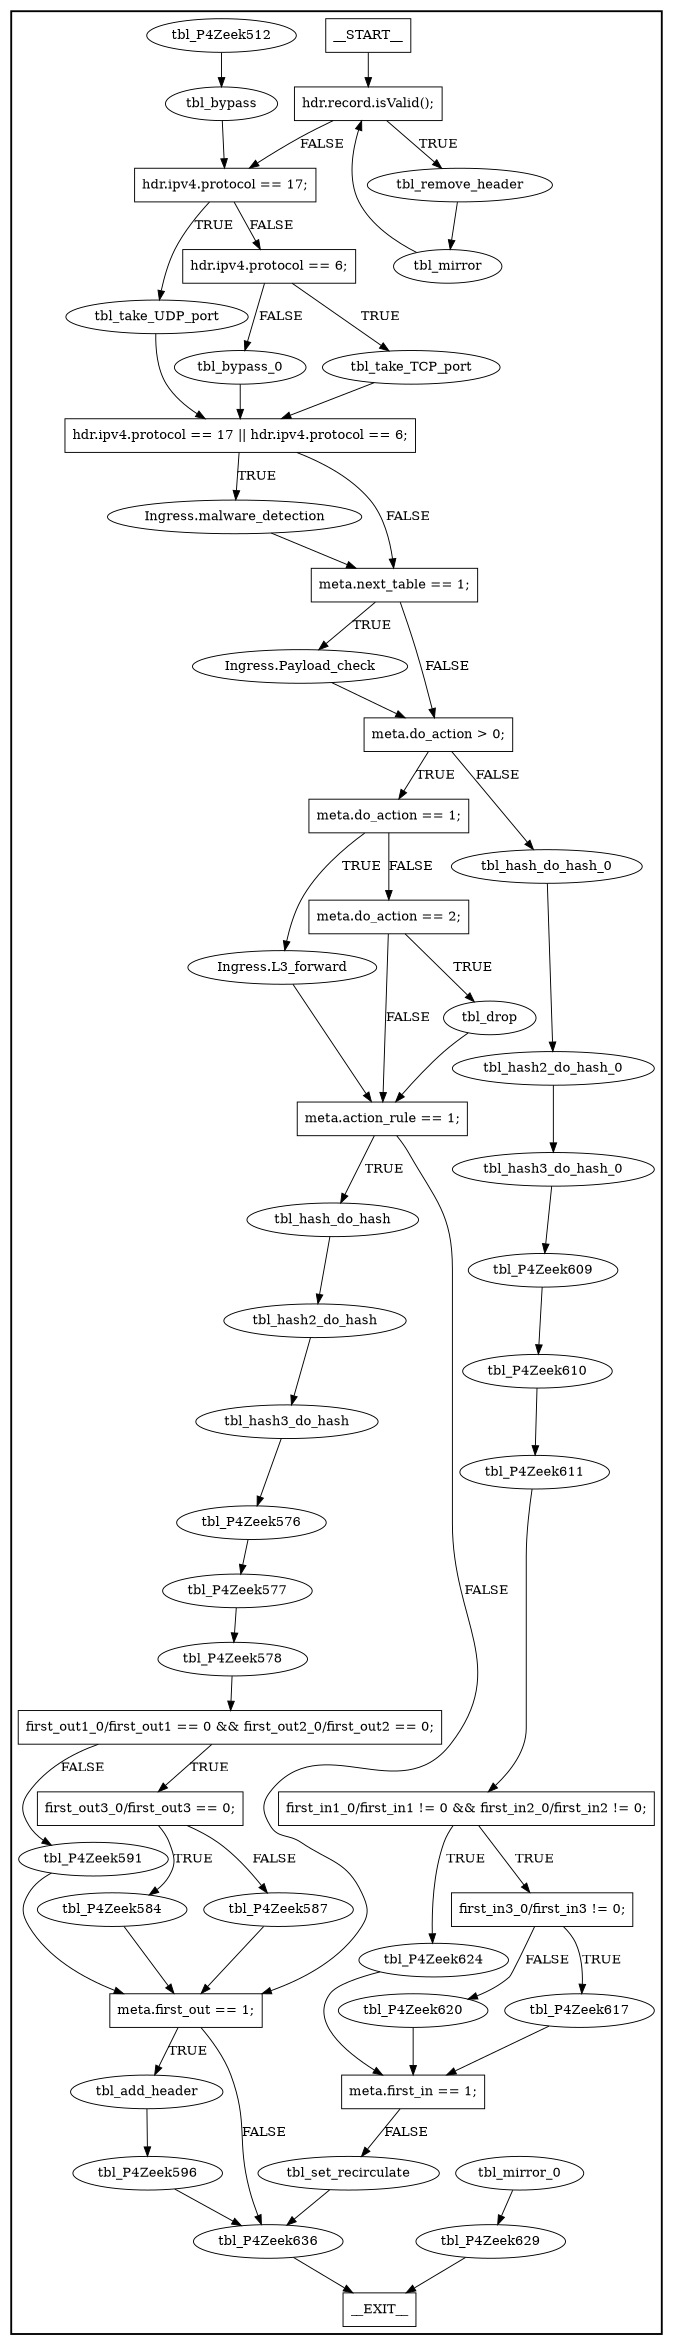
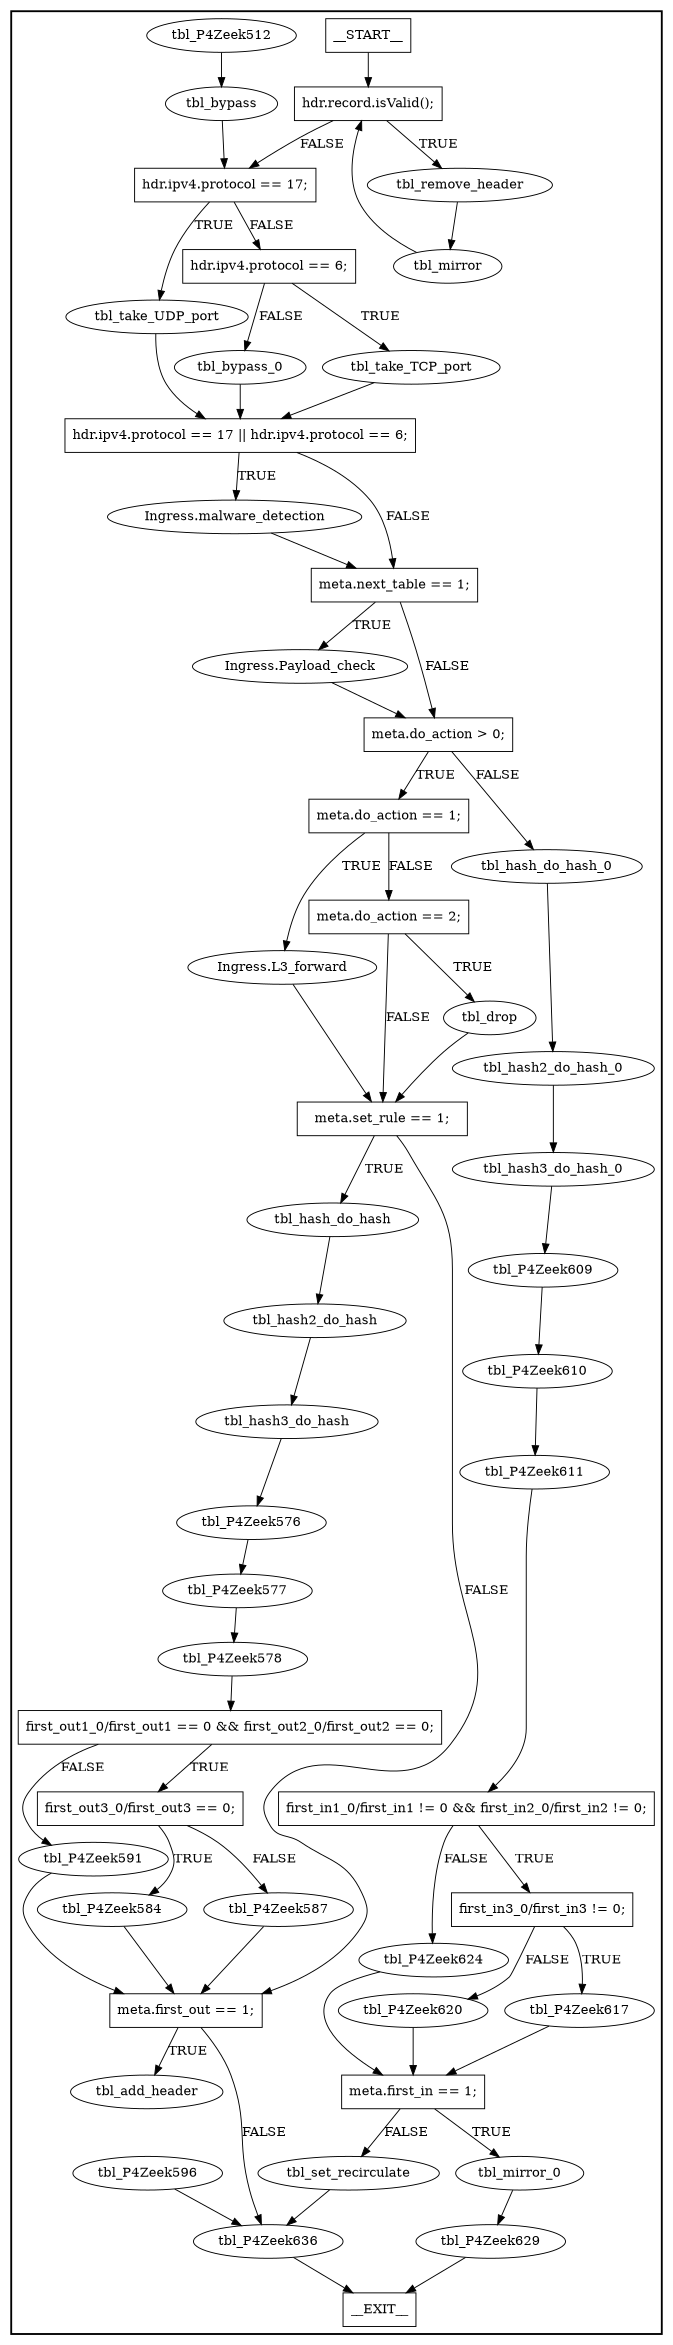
(382, 1119) -> (382, 1119)
(466, 1859) -> (466, 1859)
(147, 2128) -> none
none -> (463, 2130)
